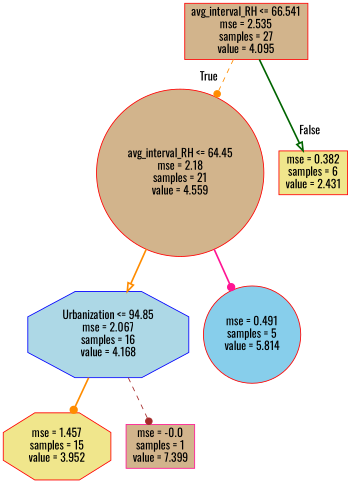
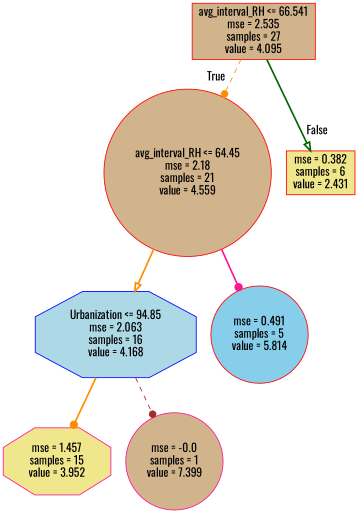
(108, 335) -> (116, 335)
(57, 446) -> (57, 461)
(160, 446) -> (174, 461)
